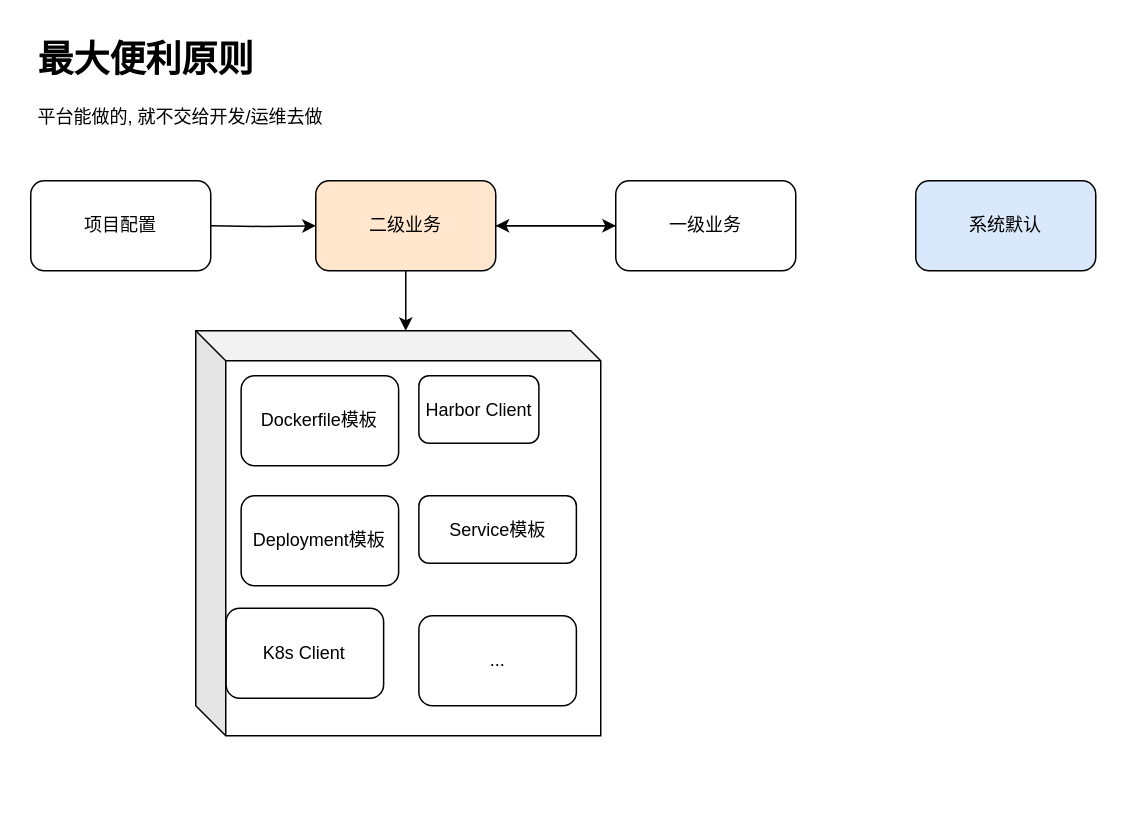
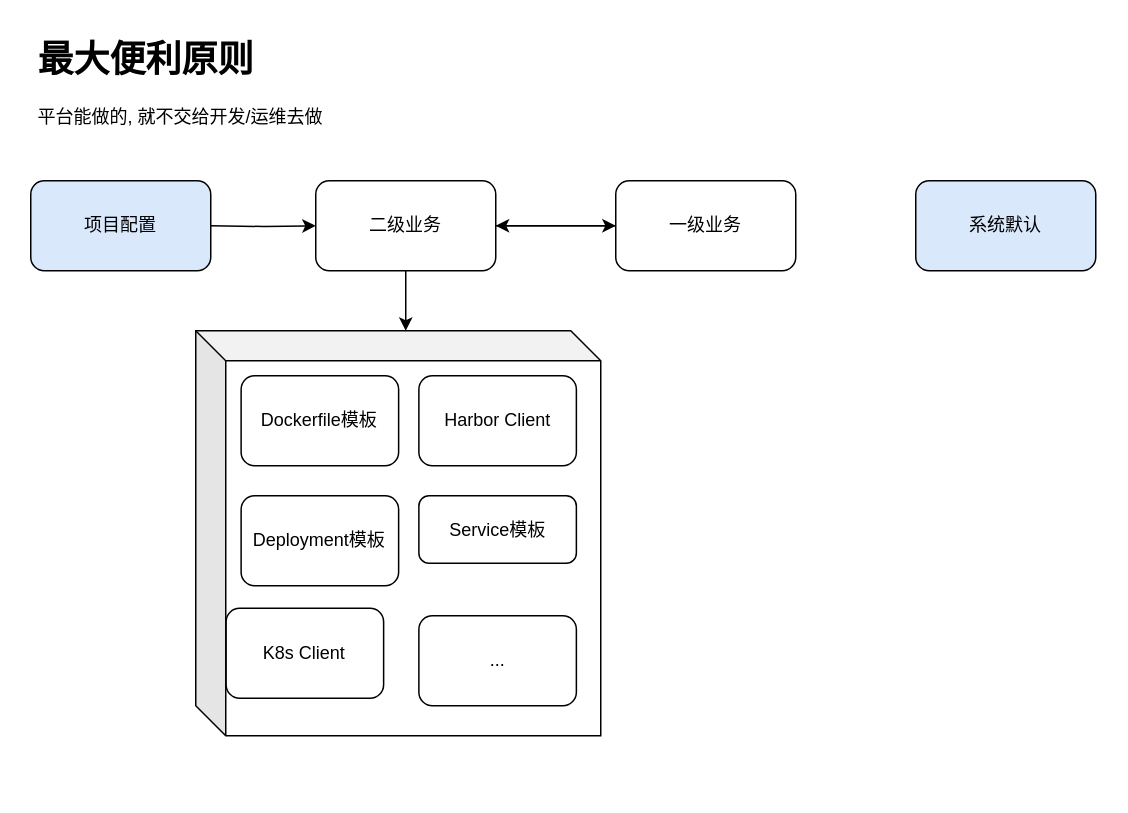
(121, 226) -> (121, 226)
(406, 226) -> (406, 226)
(479, 410) -> (498, 421)
